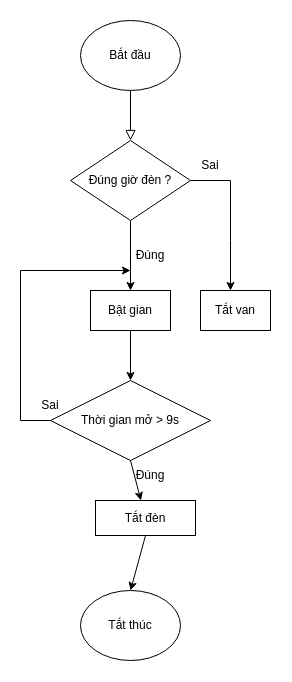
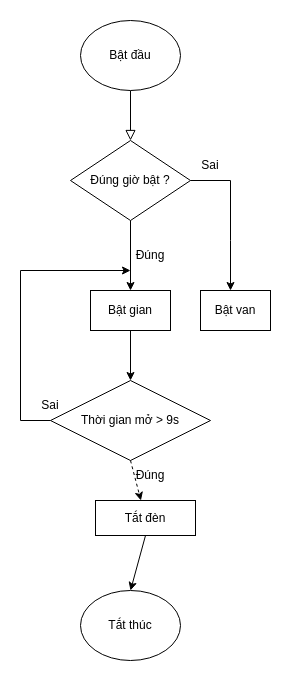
(131, 56) -> (131, 56)
(131, 181) -> (131, 181)
(236, 311) -> (236, 311)
(134, 475) -> (134, 475)
